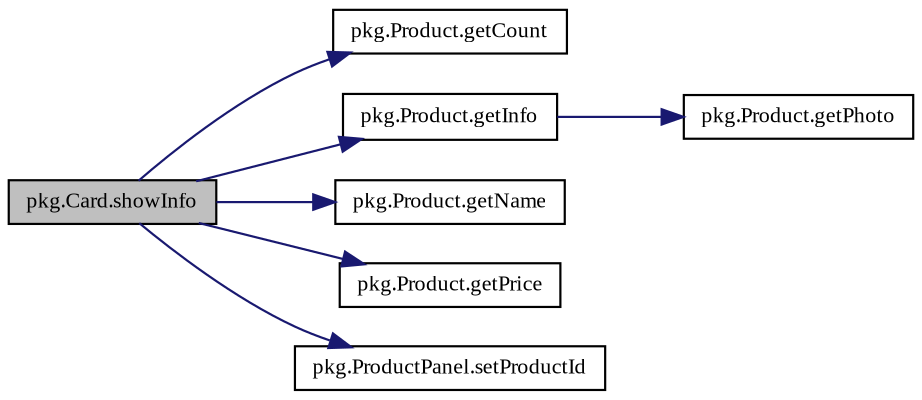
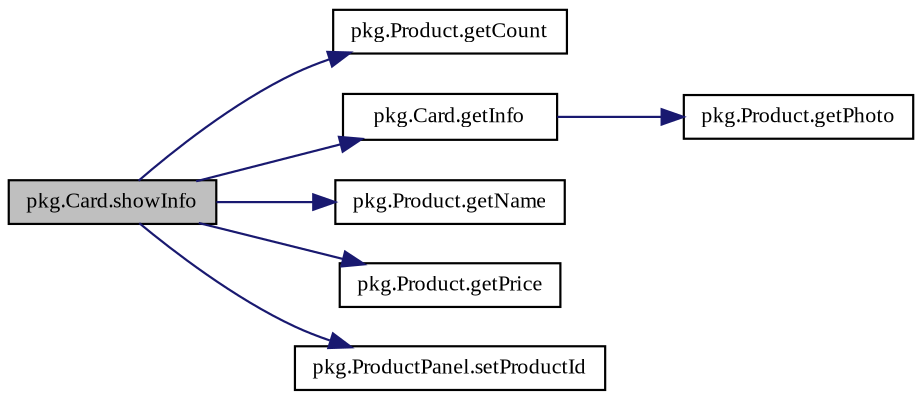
(450, 117) -> (450, 117)
